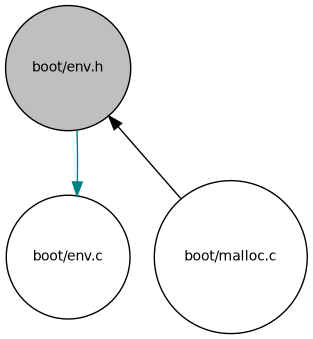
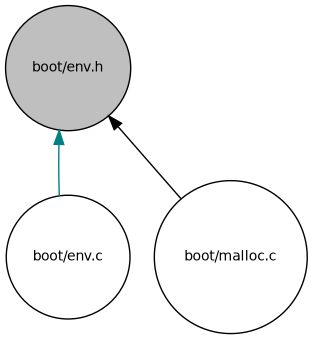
(77, 156) -> (59, 170)
